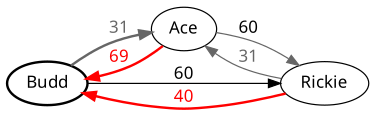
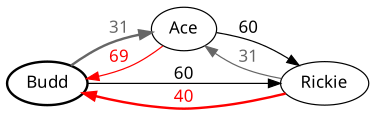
(254, 42) -> (254, 42)
(133, 65) -> (133, 65)
